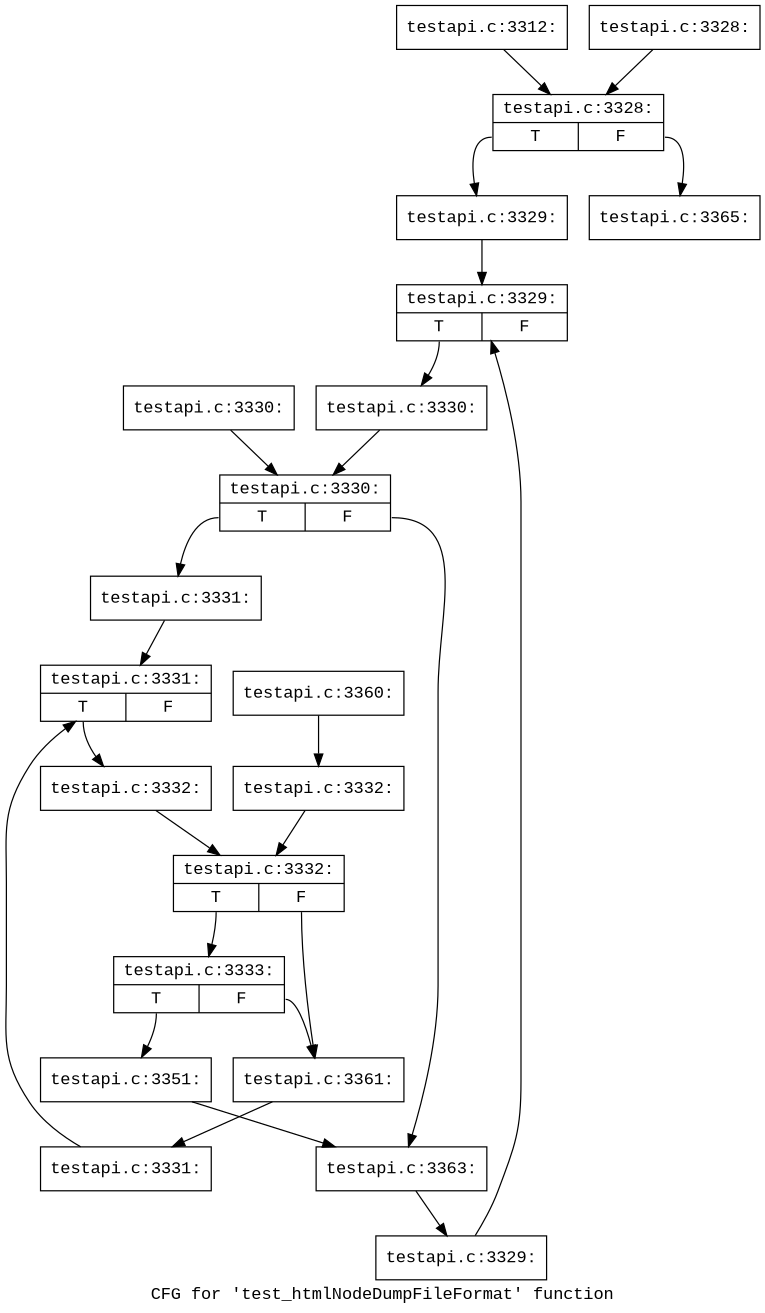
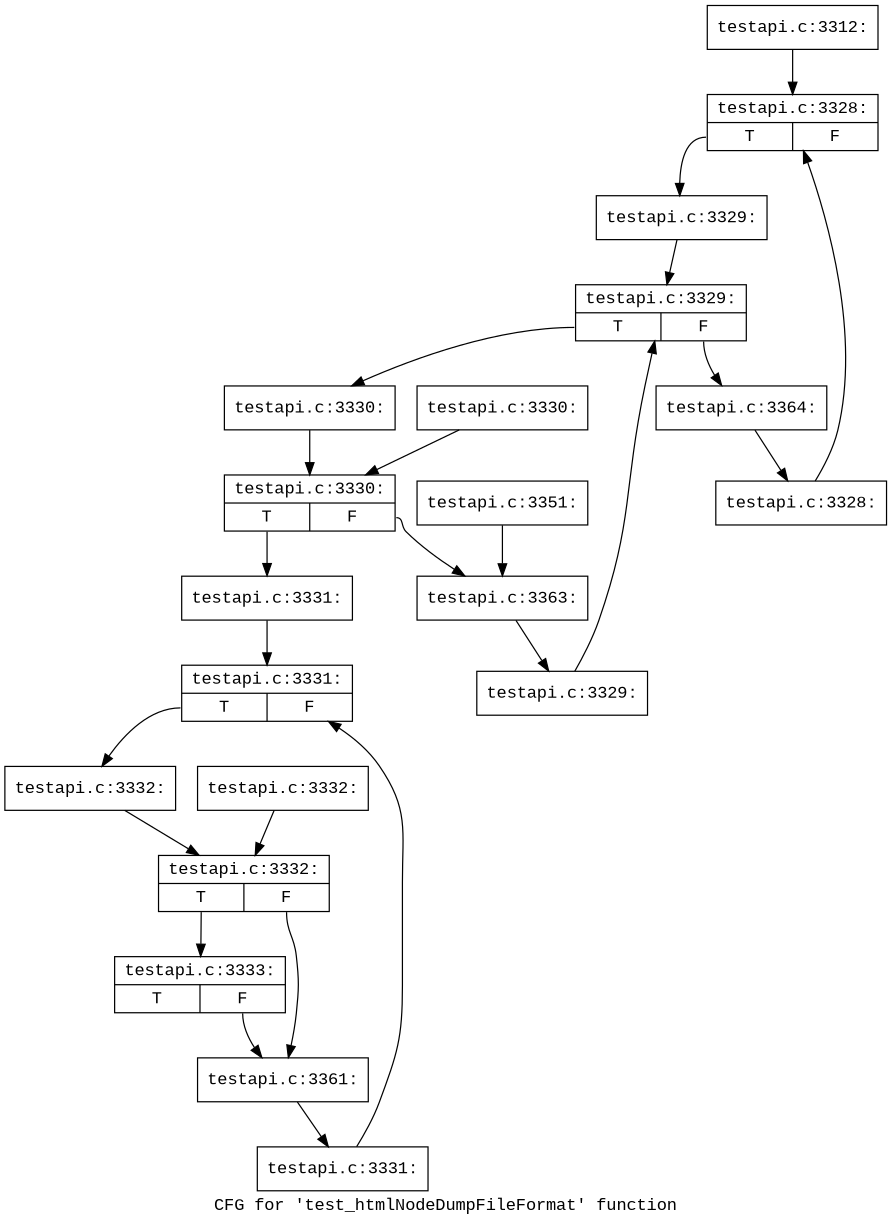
(675, 218) -> none
none -> (741, 408)
(319, 693) -> none
(154, 1030) -> none
